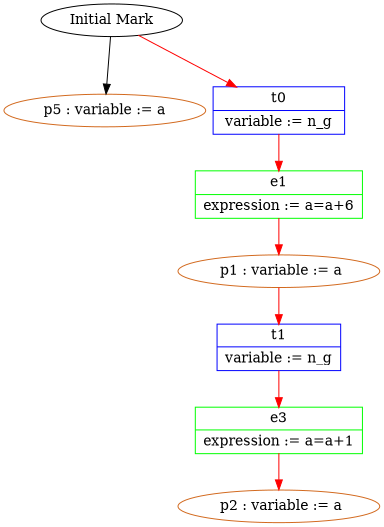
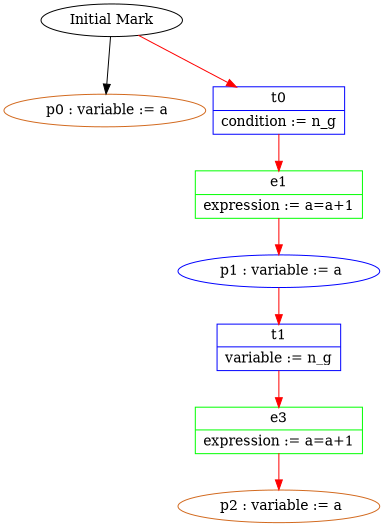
(105, 111) -> (105, 111)
(279, 122) -> (279, 122)
(279, 206) -> (279, 206)
(279, 271) -> (279, 271)
